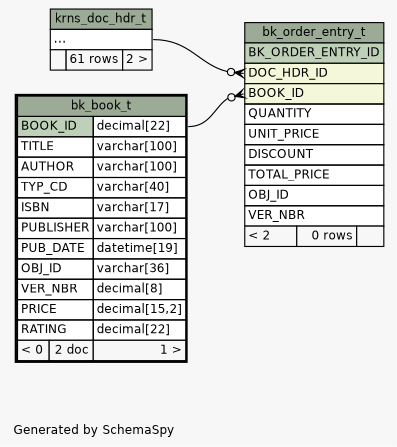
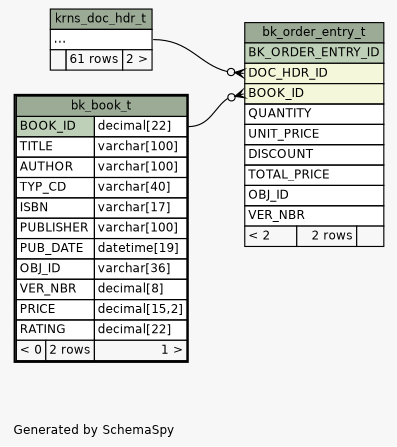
(332, 236) -> (332, 236)
(72, 350) -> (70, 350)
